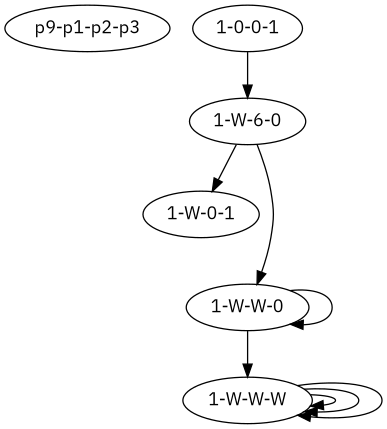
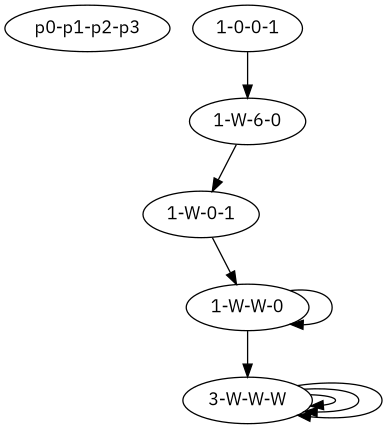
(87, 28) -> (87, 28)
(273, 208) -> (221, 255)
(248, 400) -> (248, 400)
